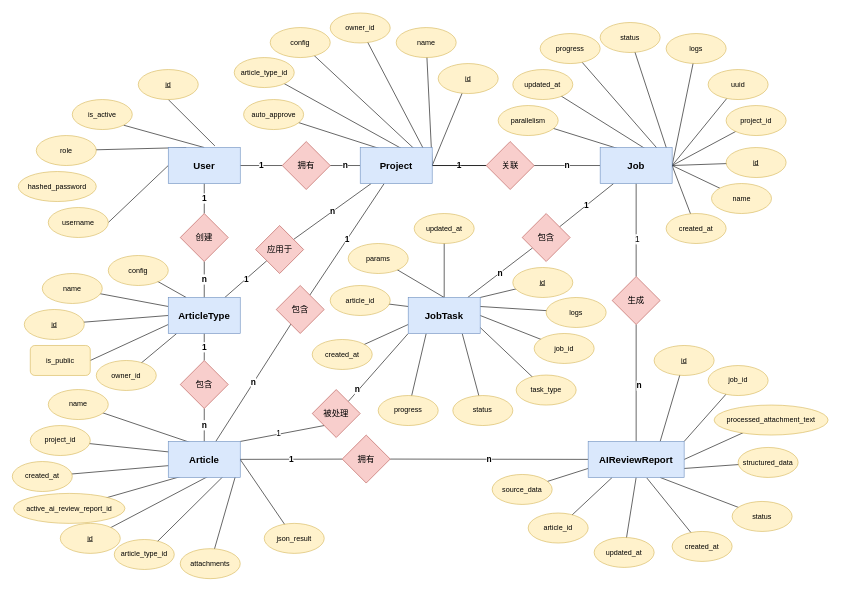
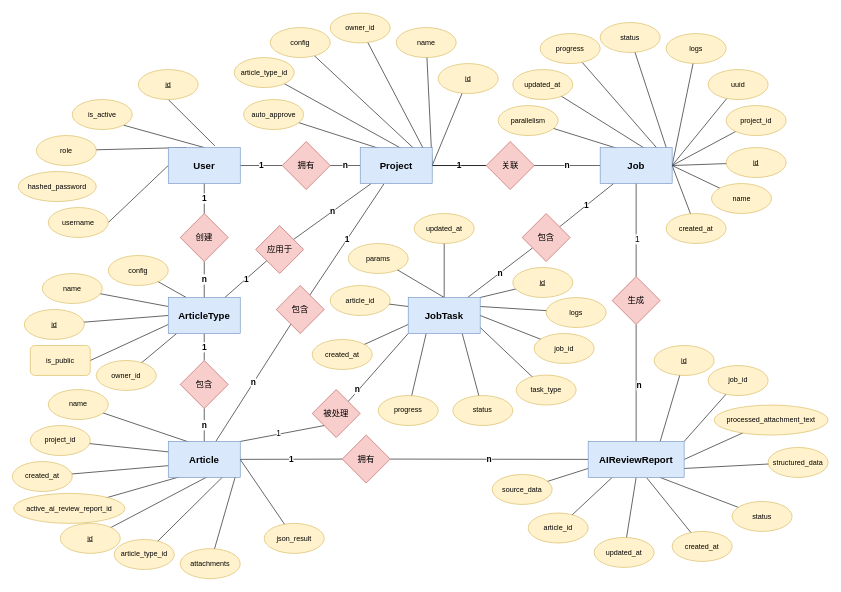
(768, 462) -> (798, 462)
